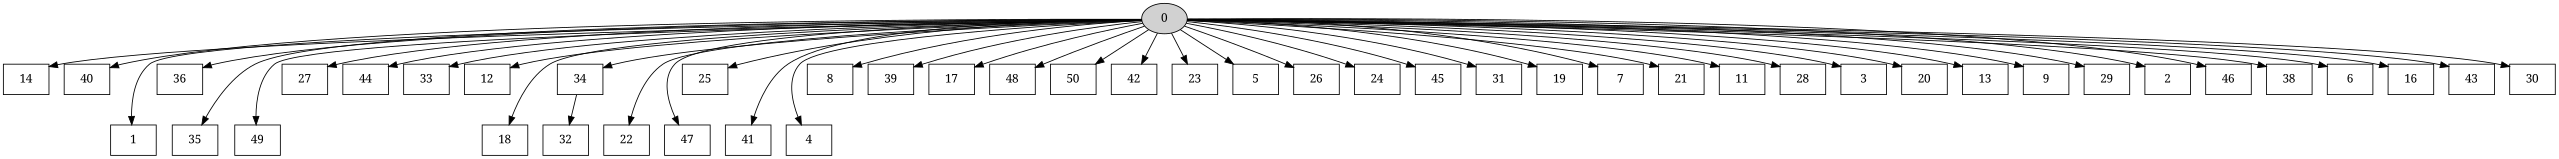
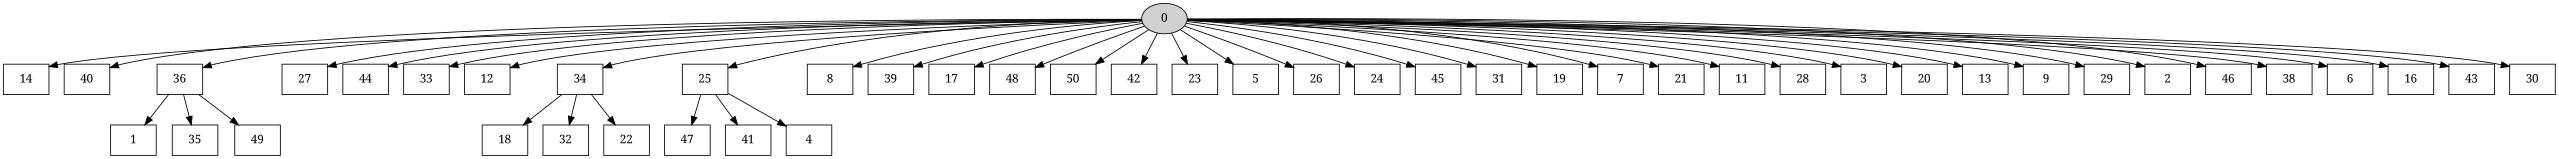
(660, 27) -> (186, 106)
(616, 30) -> (159, 106)
(878, 30) -> (697, 106)
(931, 30) -> (724, 106)
(679, 32) -> (215, 107)
(811, 32) -> (546, 107)
(870, 34) -> (601, 106)
(941, 35) -> (753, 108)
